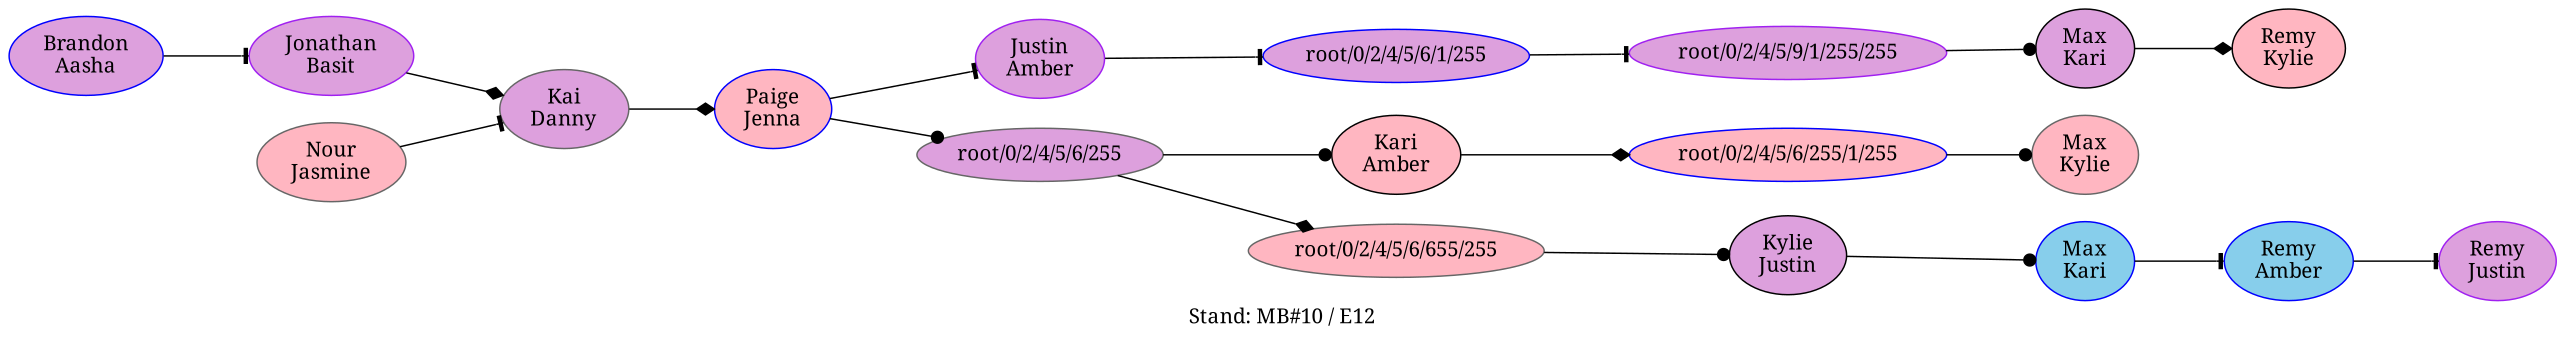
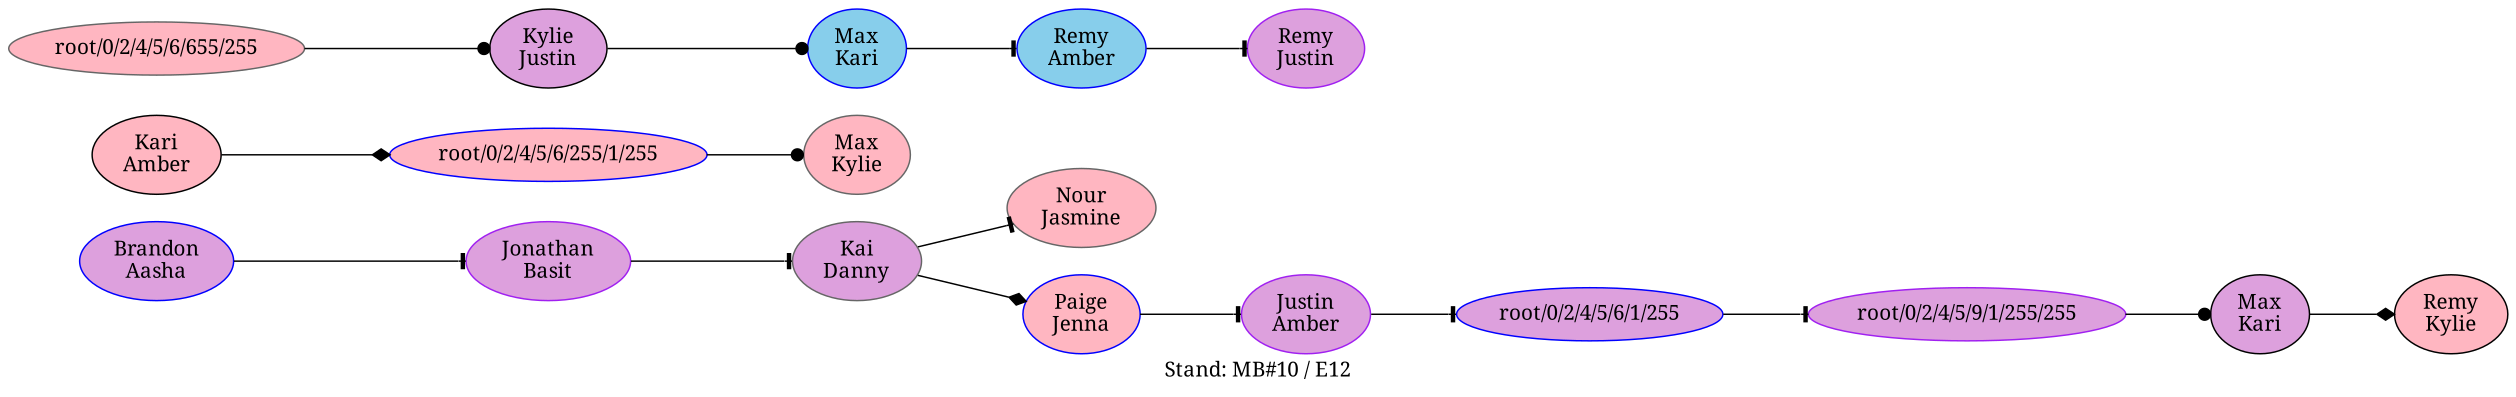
(446, 82) -> (708, 261)
(448, 136) -> (962, 236)
(1040, 155) -> none
